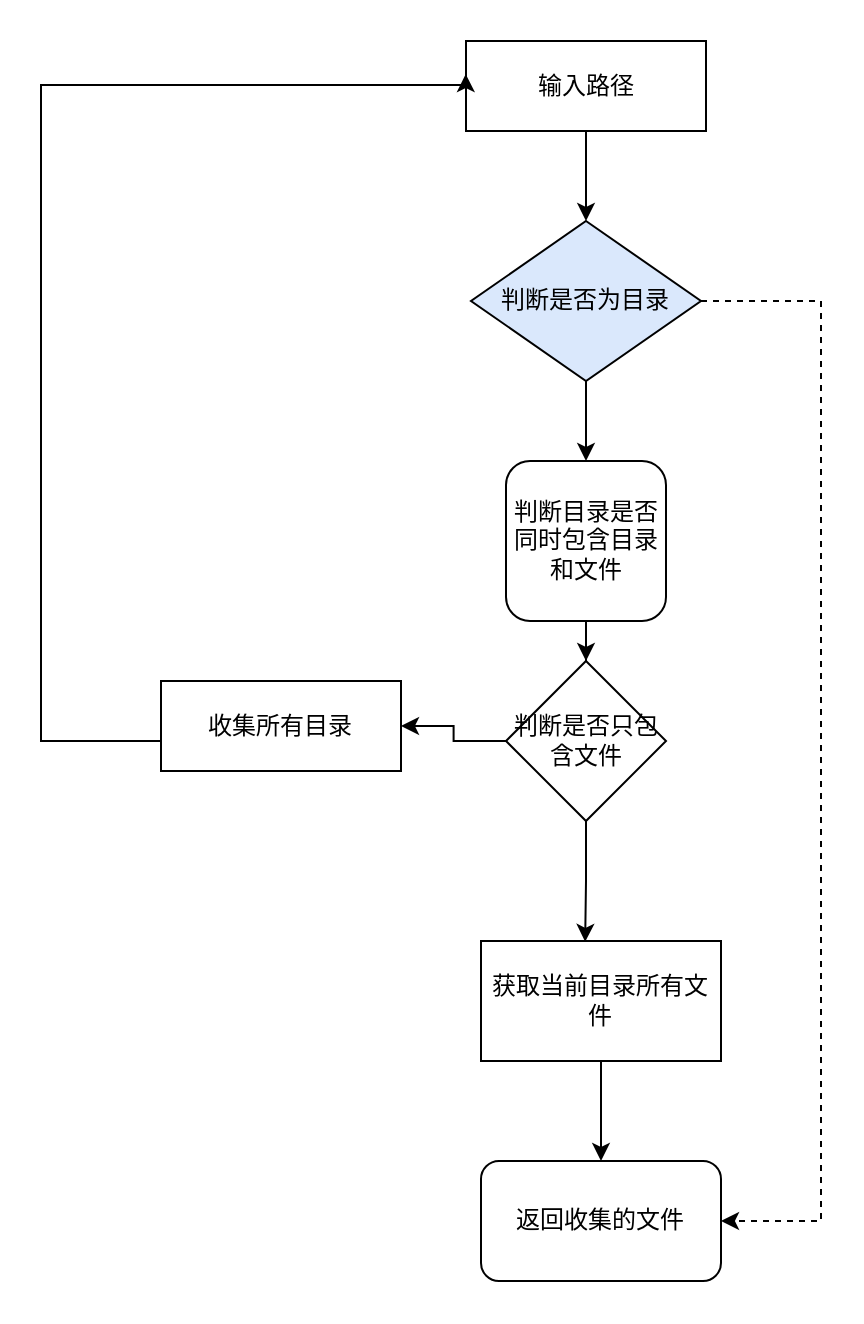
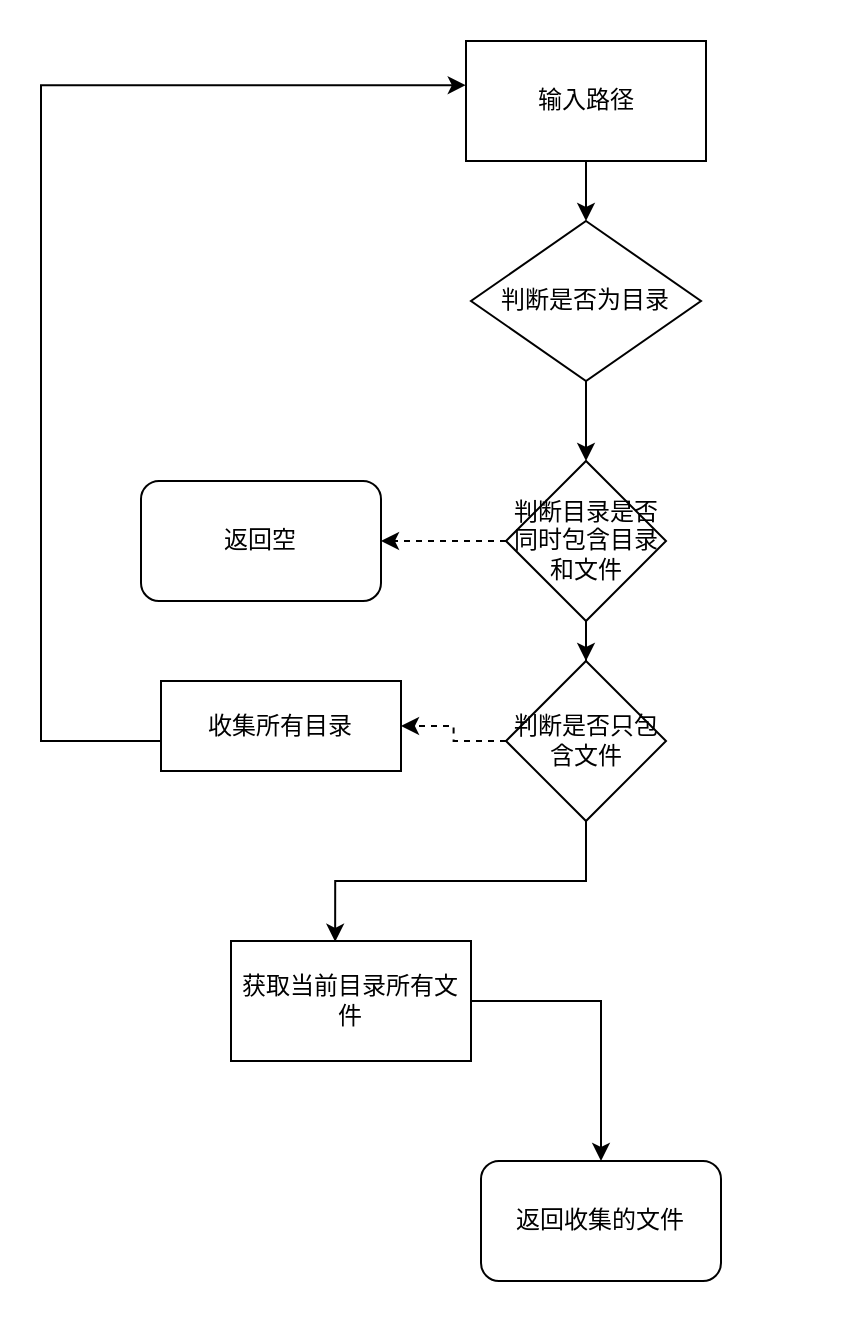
(586, 86) -> (586, 101)
(586, 301) -> (586, 301)
none -> (261, 541)
none -> (450, 541)
(586, 541) -> (586, 541)
(454, 738) -> (454, 738)
(821, 744) -> none
(601, 1001) -> (351, 1001)
